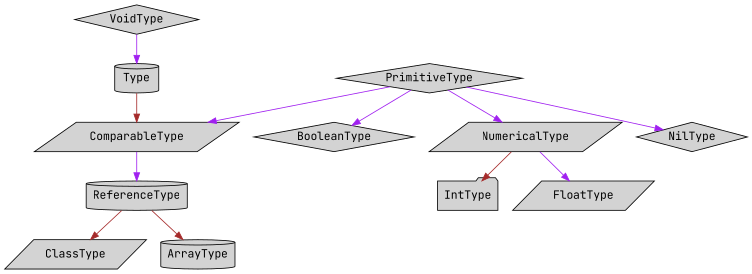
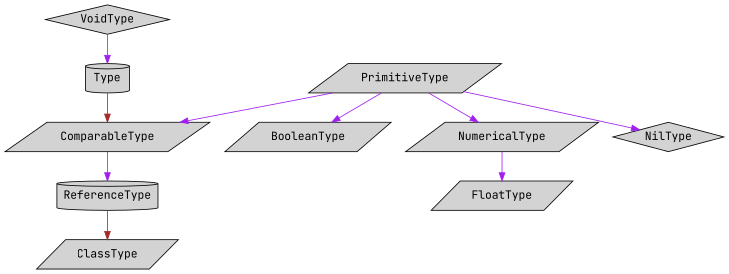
(429, 78) -> (405, 78)
(334, 137) -> (308, 137)
(468, 196) -> none
(198, 254) -> none
